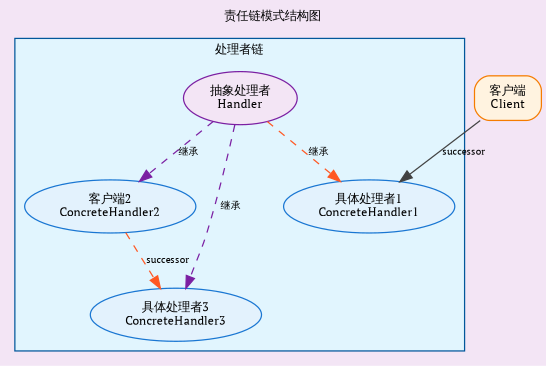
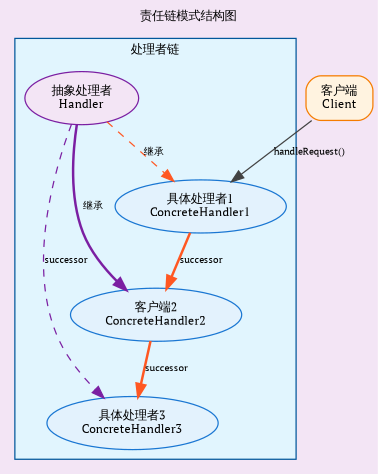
(181, 147) -> (76, 209)
(464, 152) -> (310, 152)
(231, 206) -> (66, 261)
(140, 255) -> (146, 363)
none -> (181, 255)
